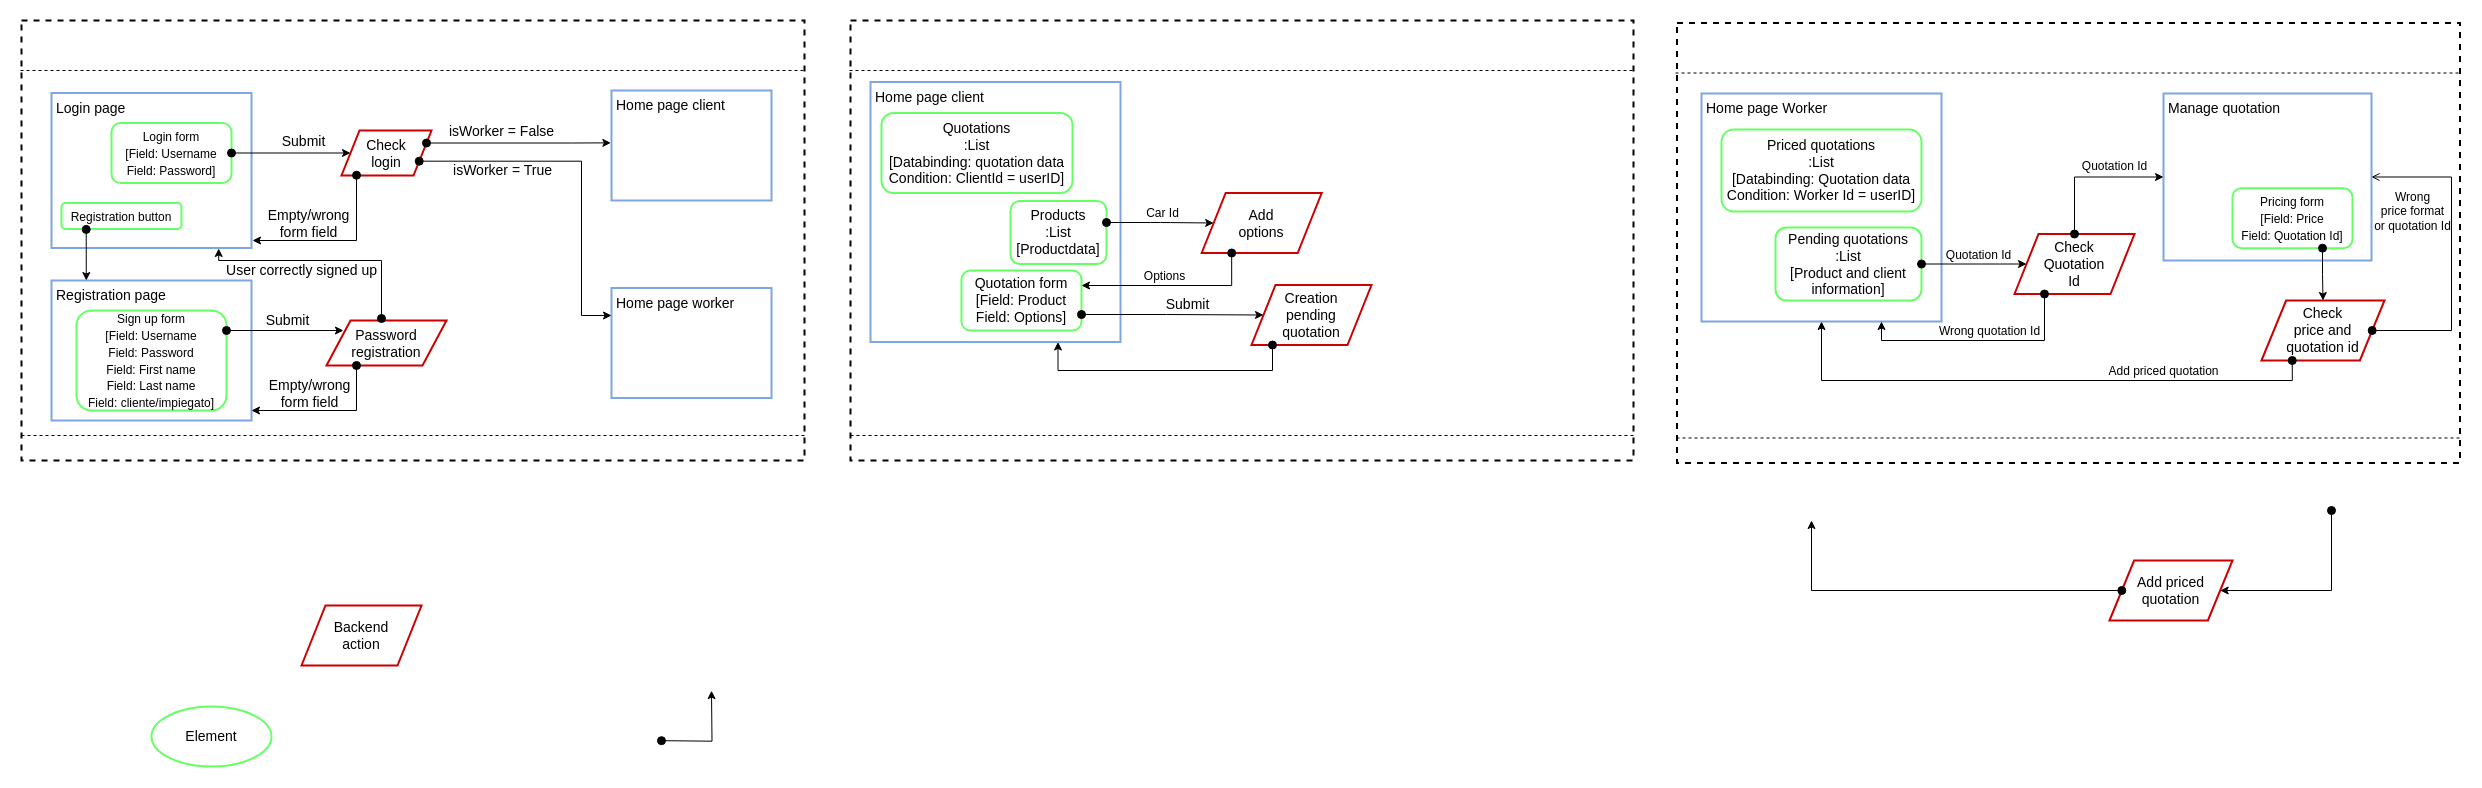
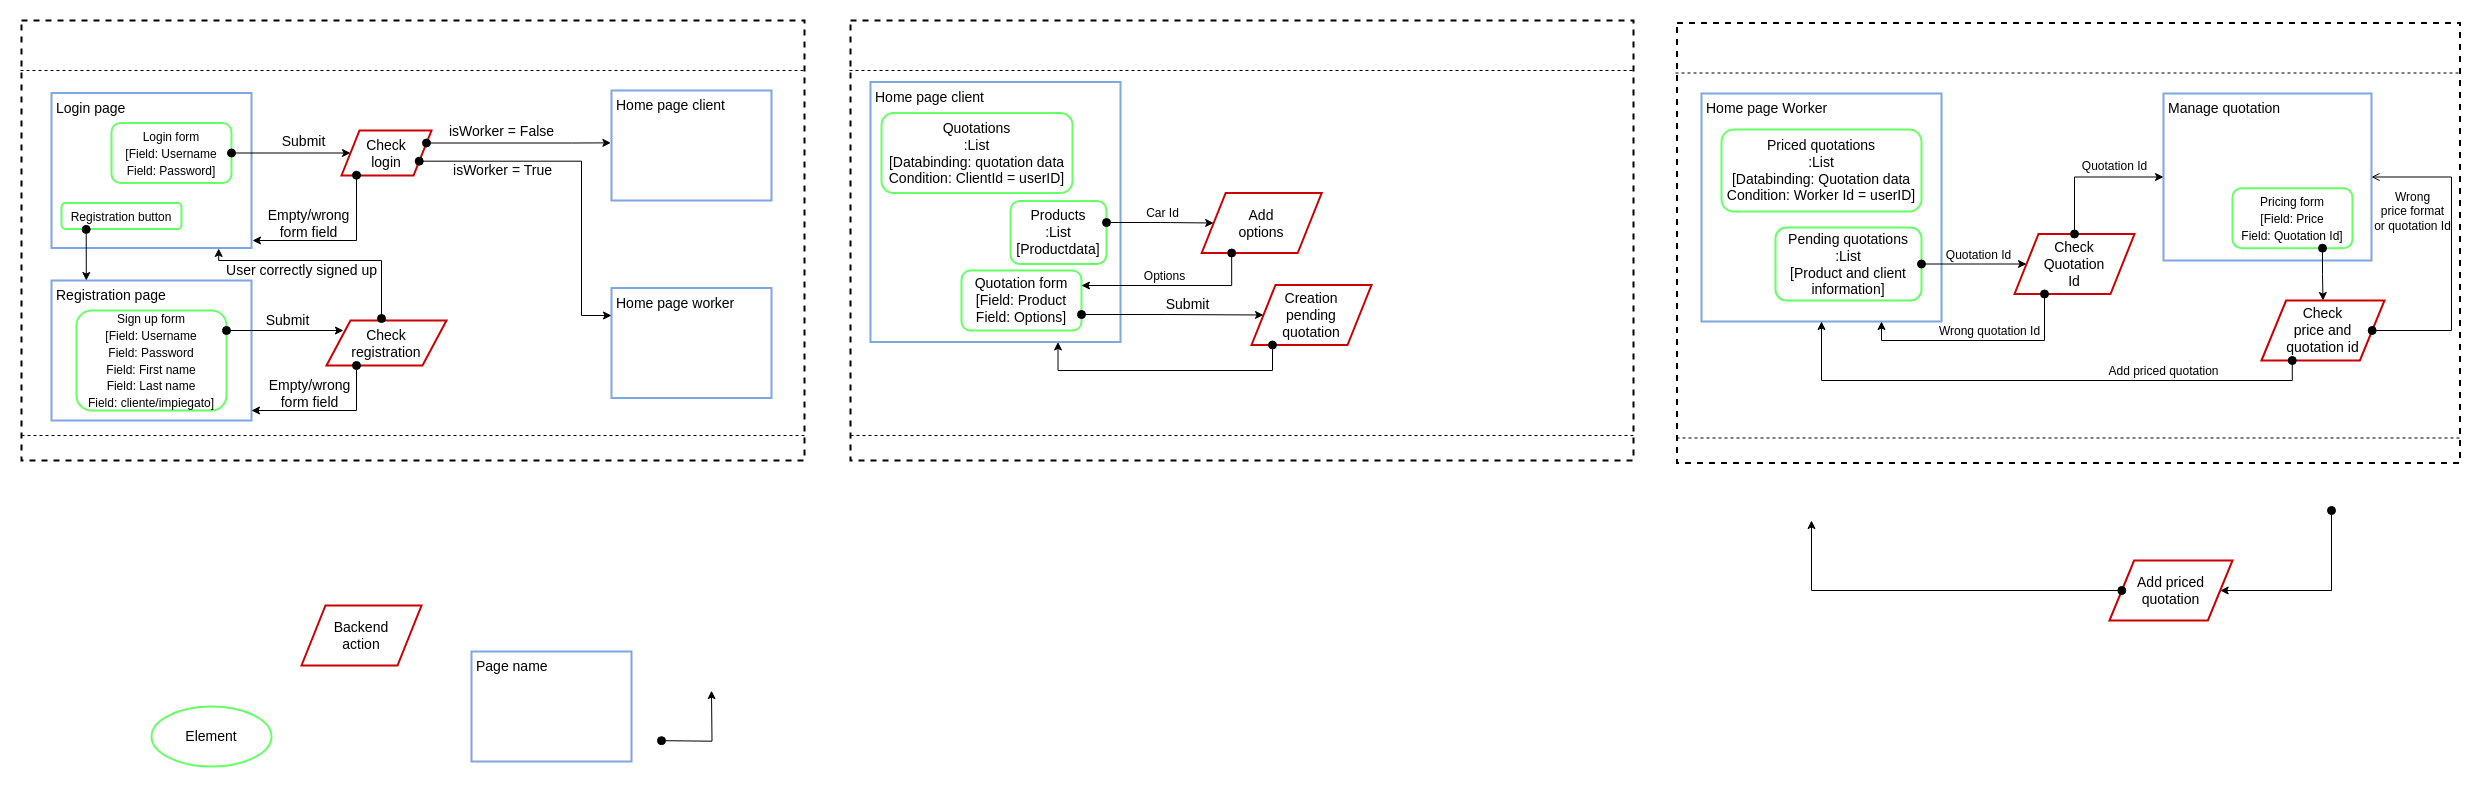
(387, 344) -> (387, 344)
none -> (552, 707)
